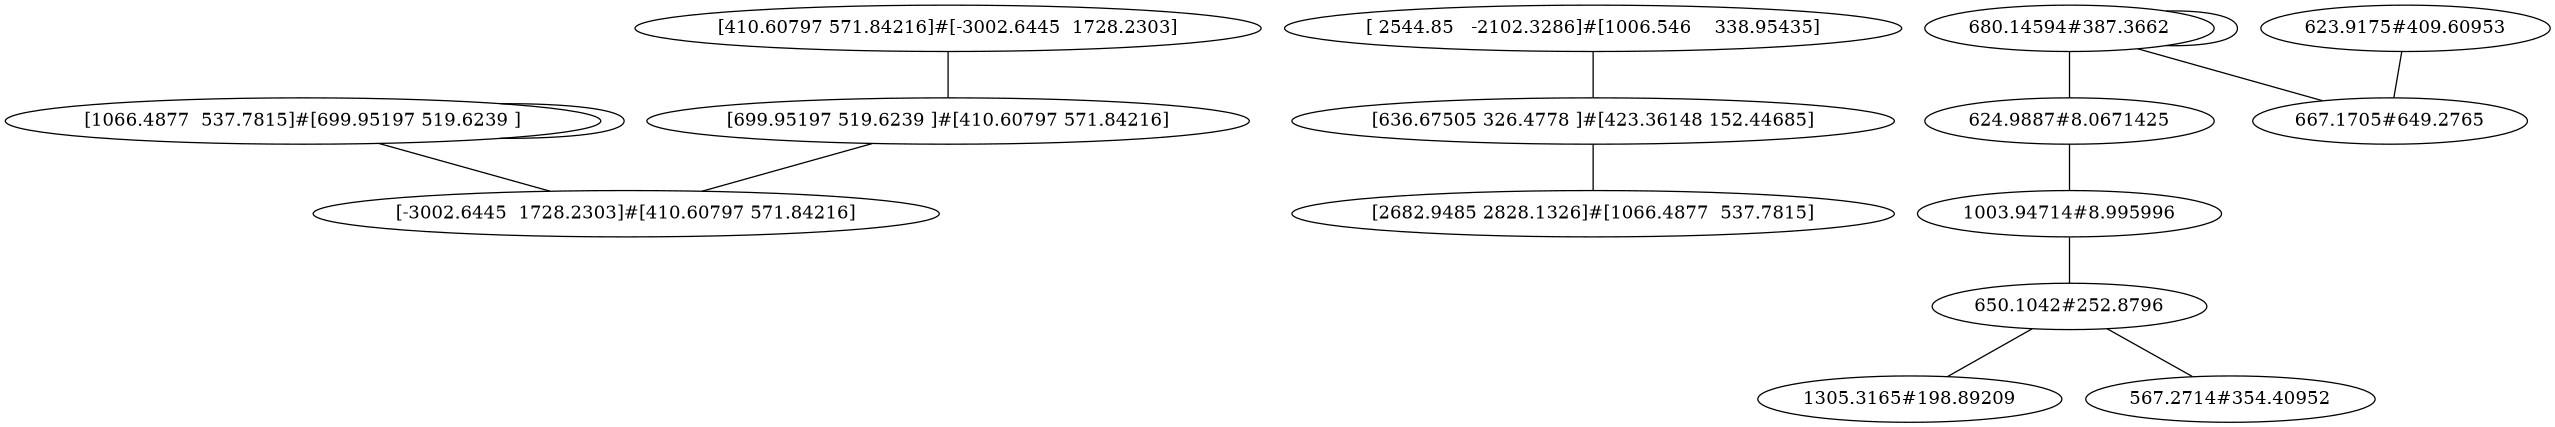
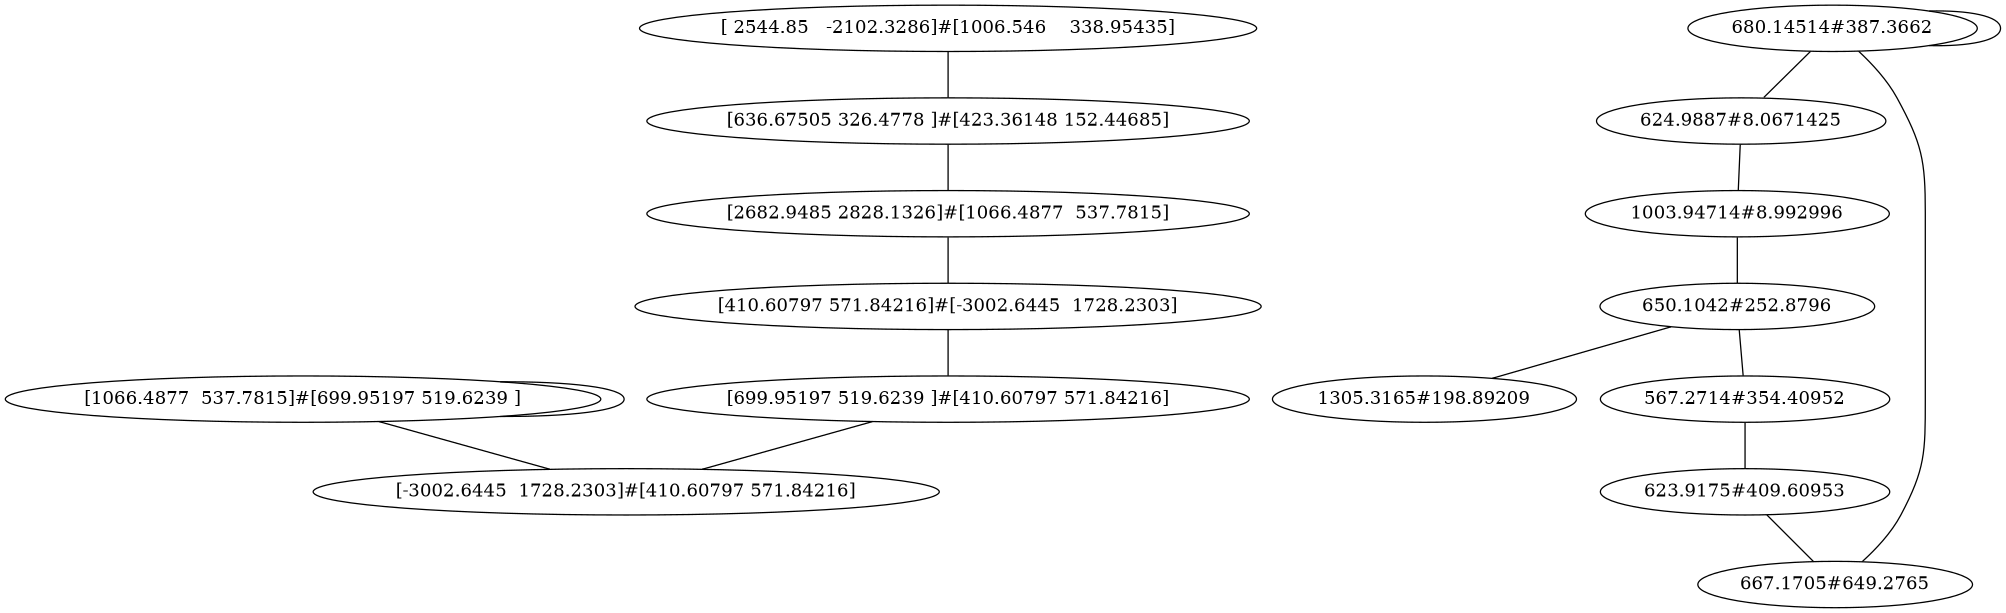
(2070, 28) -> (1833, 28)
(2070, 214) -> (1737, 214)
none -> (948, 260)
none -> (1745, 446)
